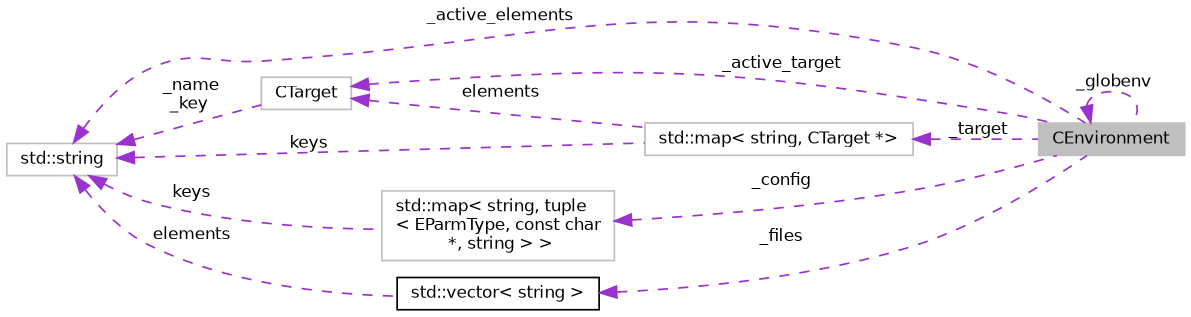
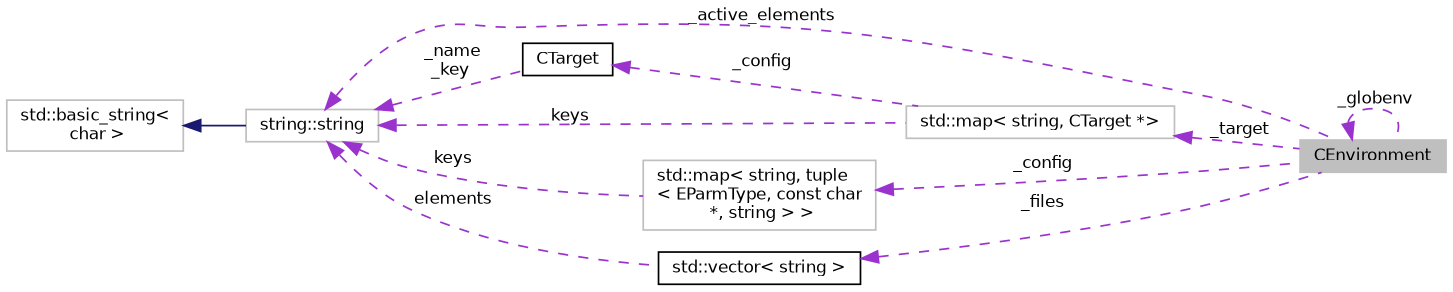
(712, 76) -> none
(498, 92) -> (760, 62)
(306, 93) -> (568, 59)
none -> (95, 126)
(62, 160) -> (312, 126)
